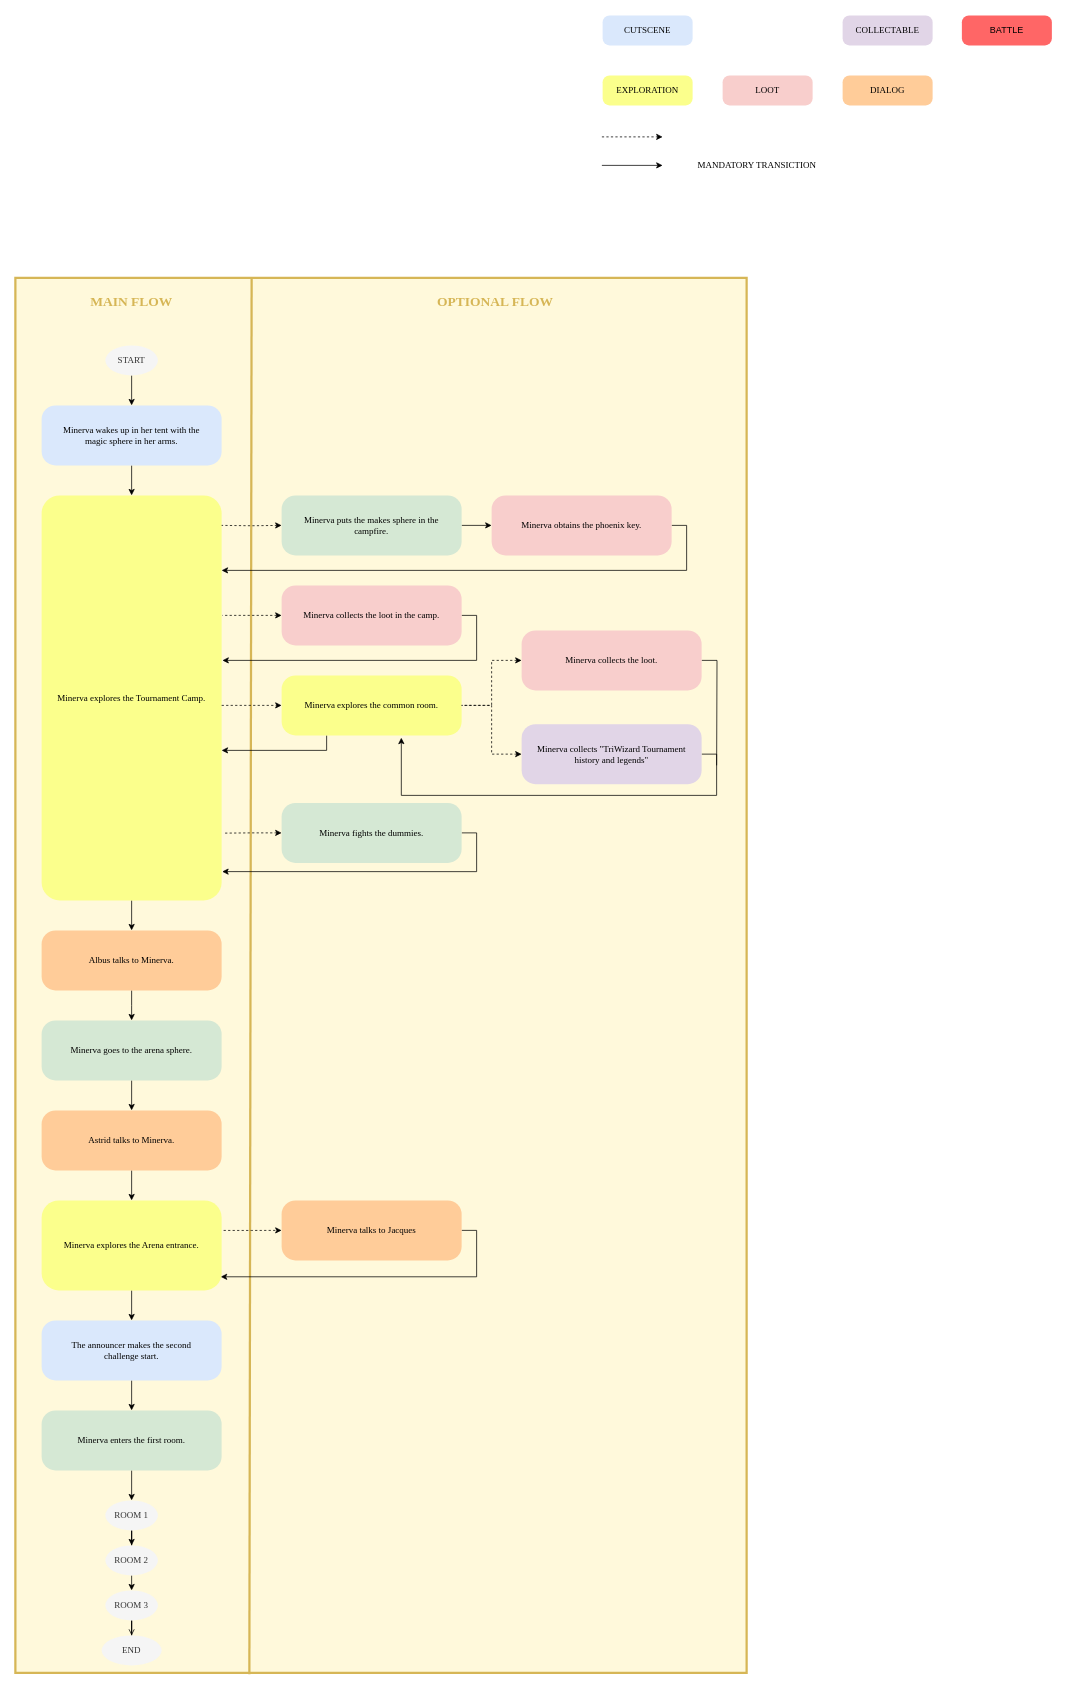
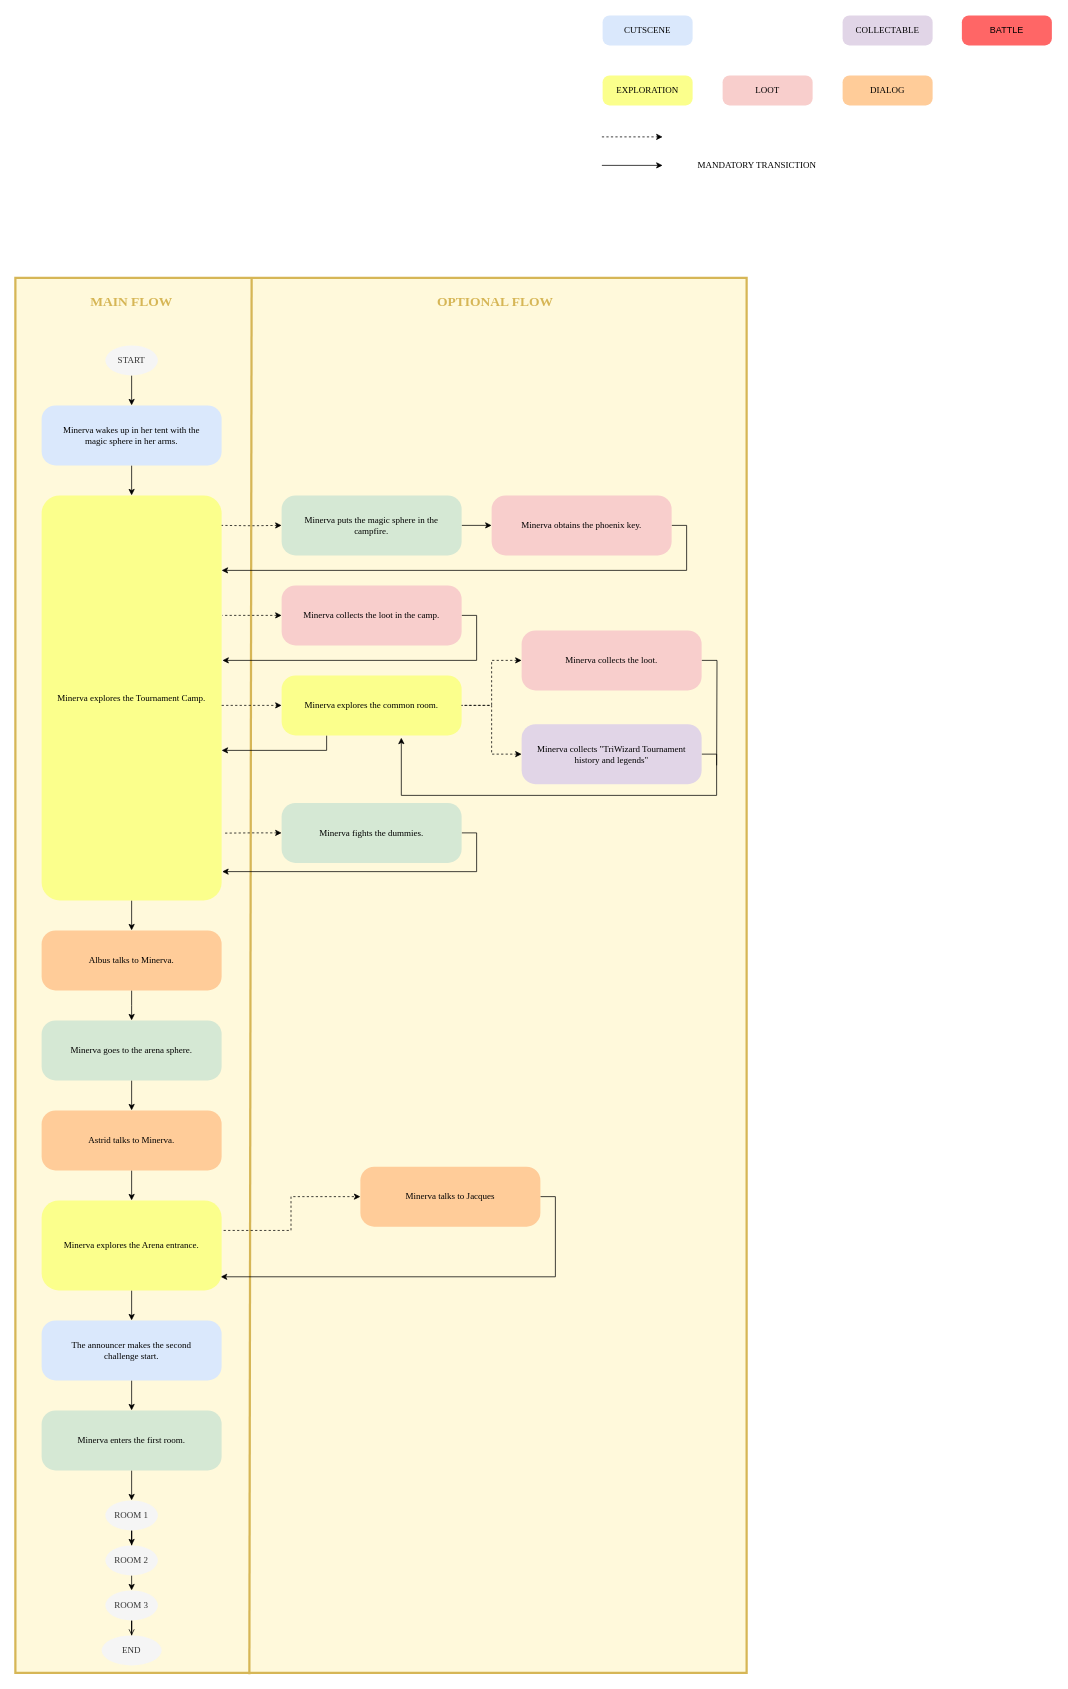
(372, 525) -> (372, 525)
(372, 1230) -> (450, 1197)
